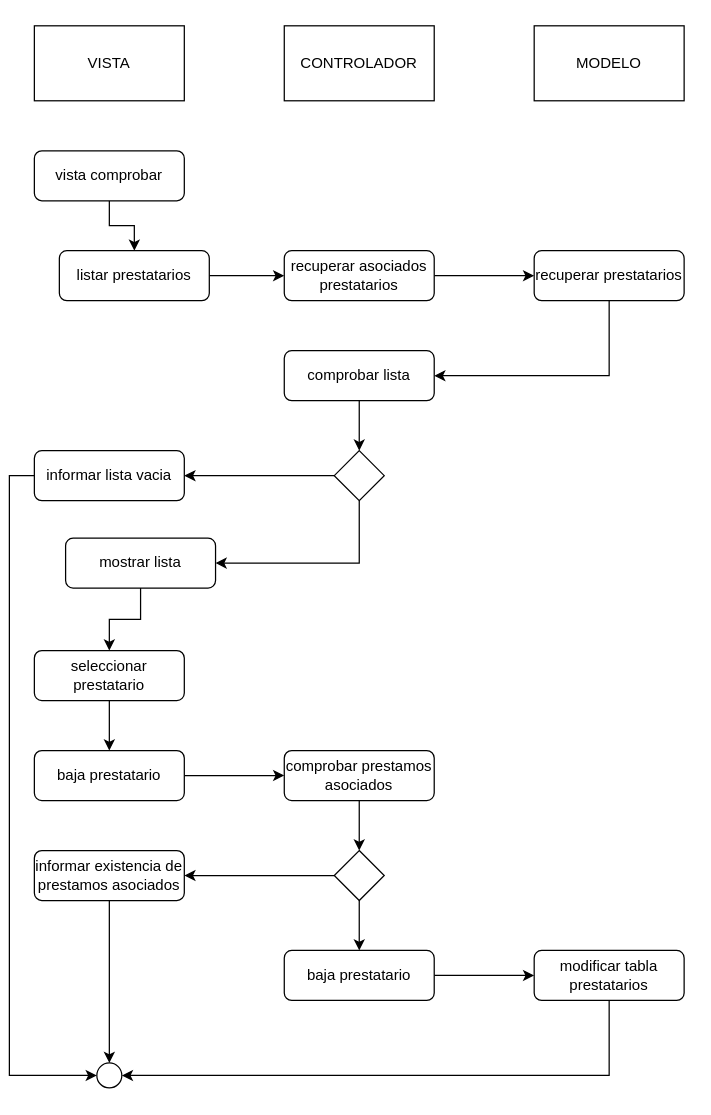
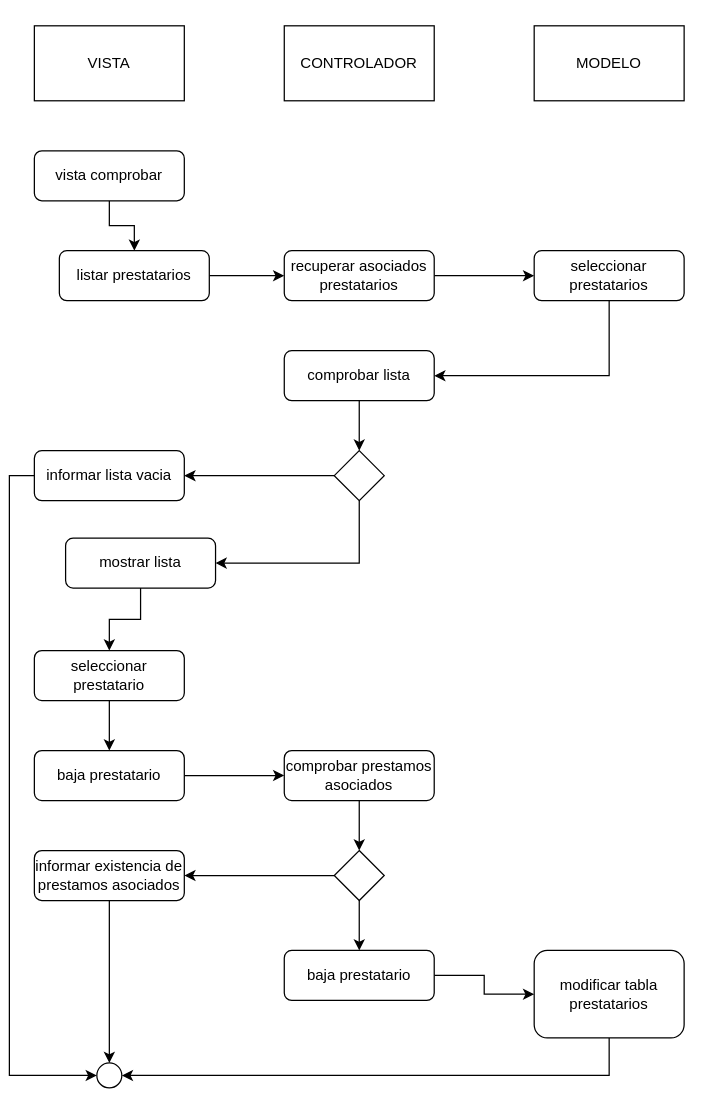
(609, 276) -> (609, 276)
(609, 976) -> (609, 994)
